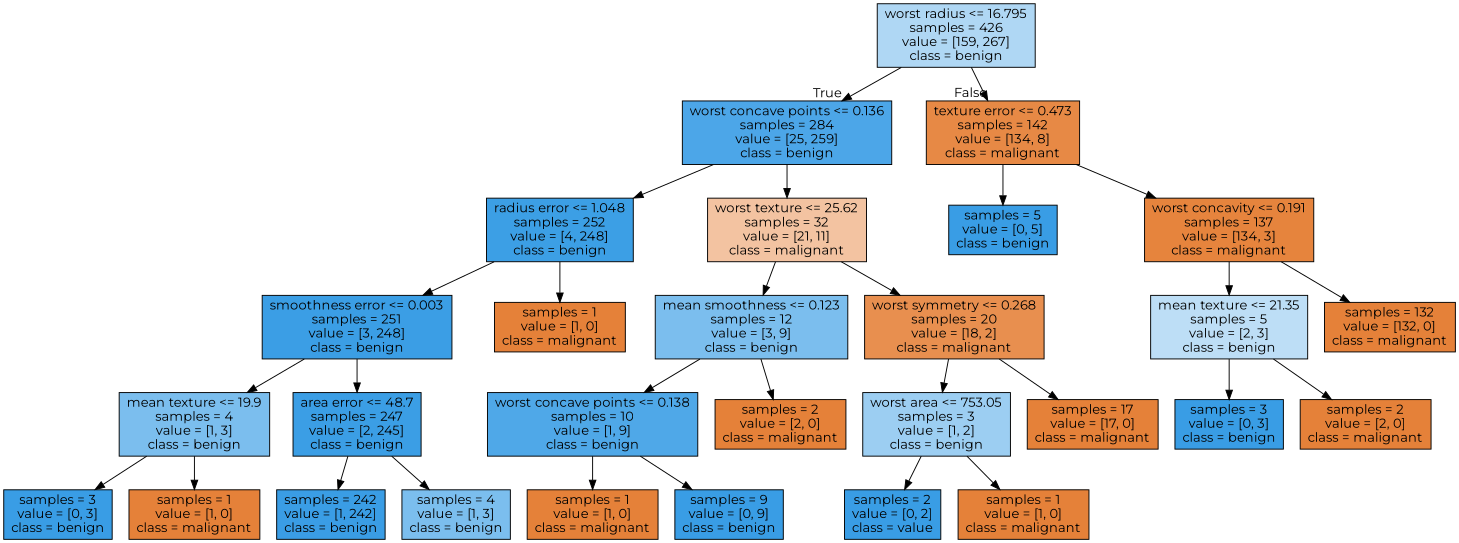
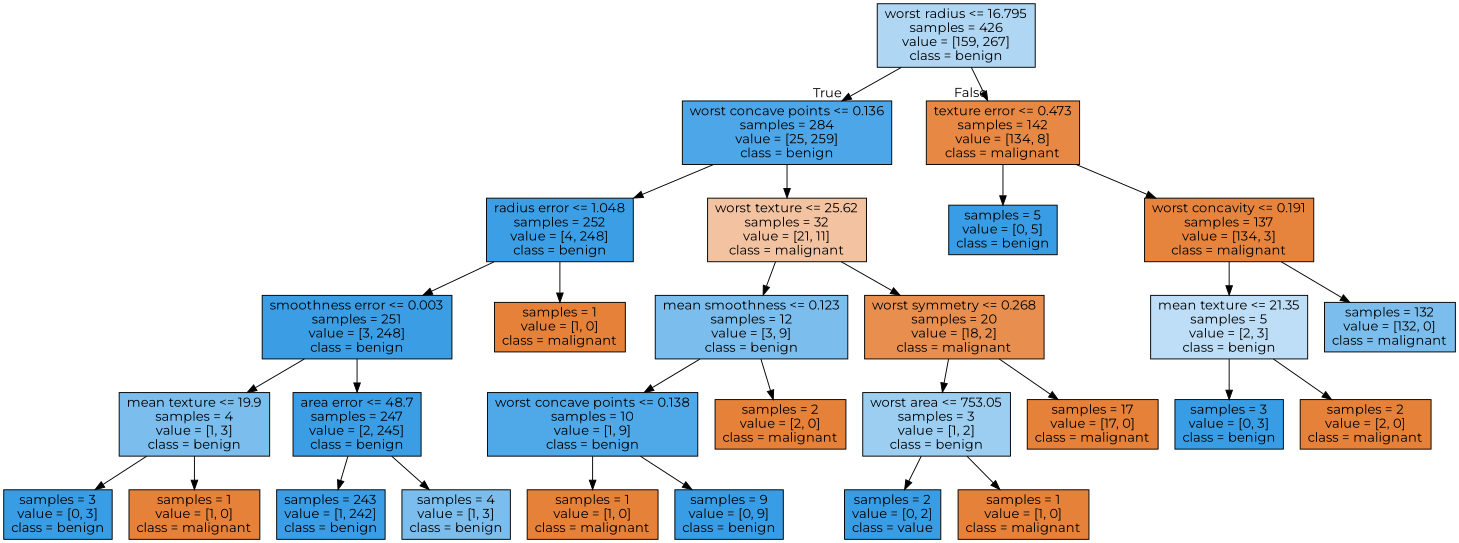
(1390, 327) -> (1390, 327)
(331, 515) -> (331, 515)
